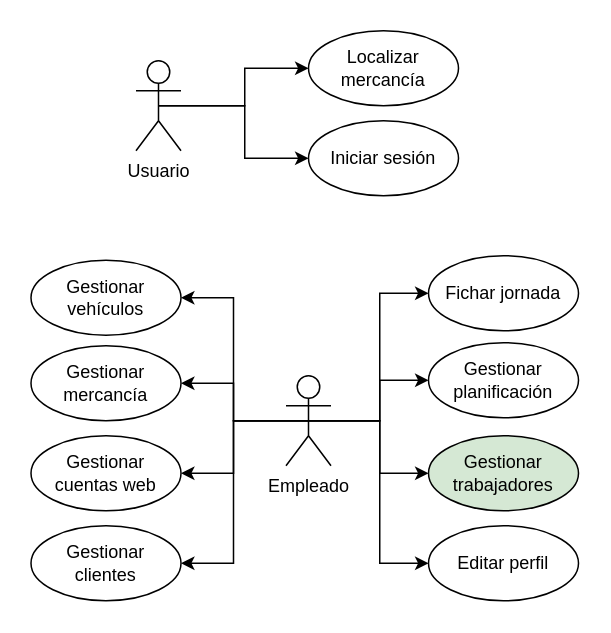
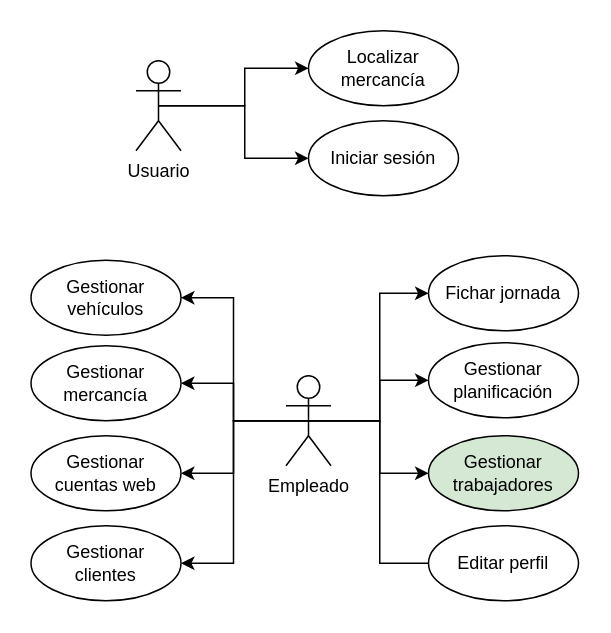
(417, 563) -> (421, 563)
